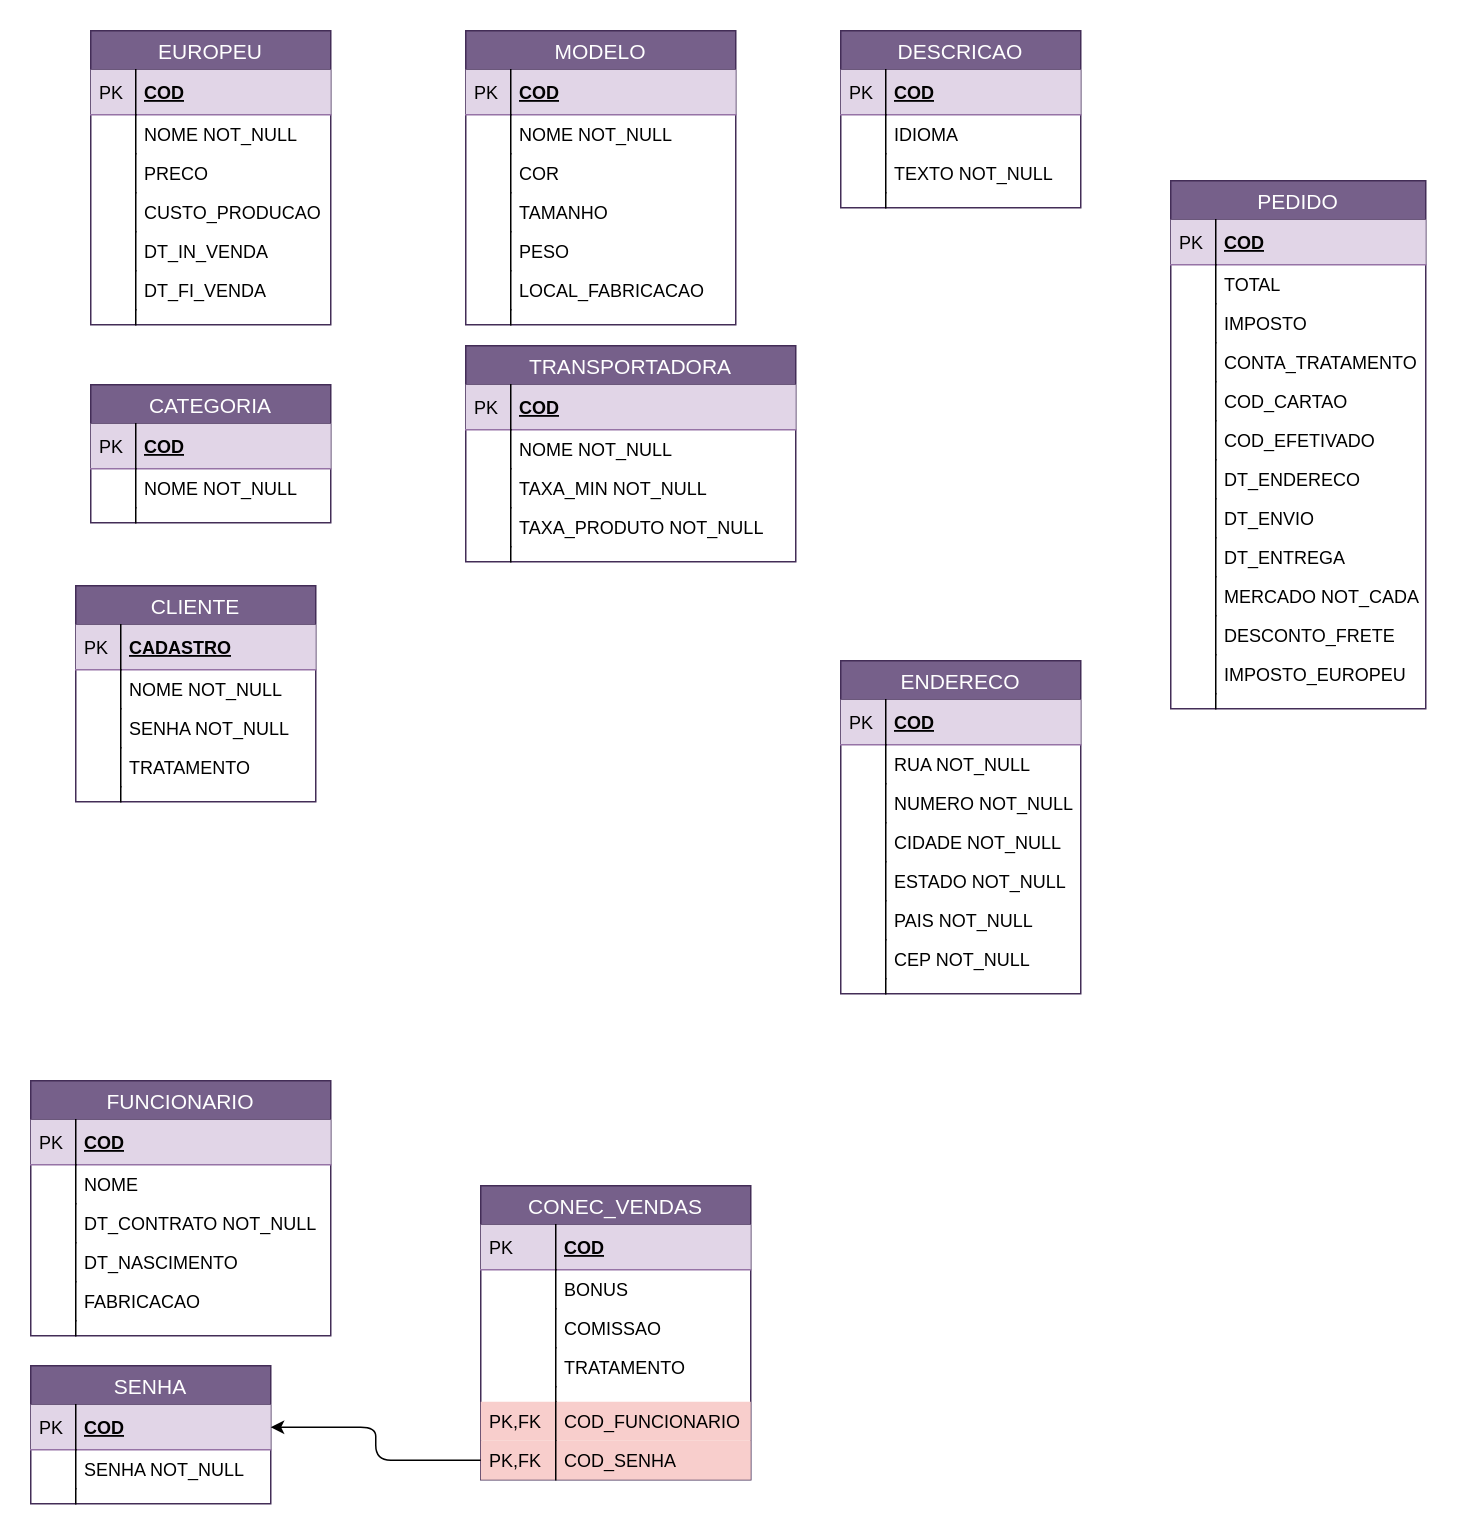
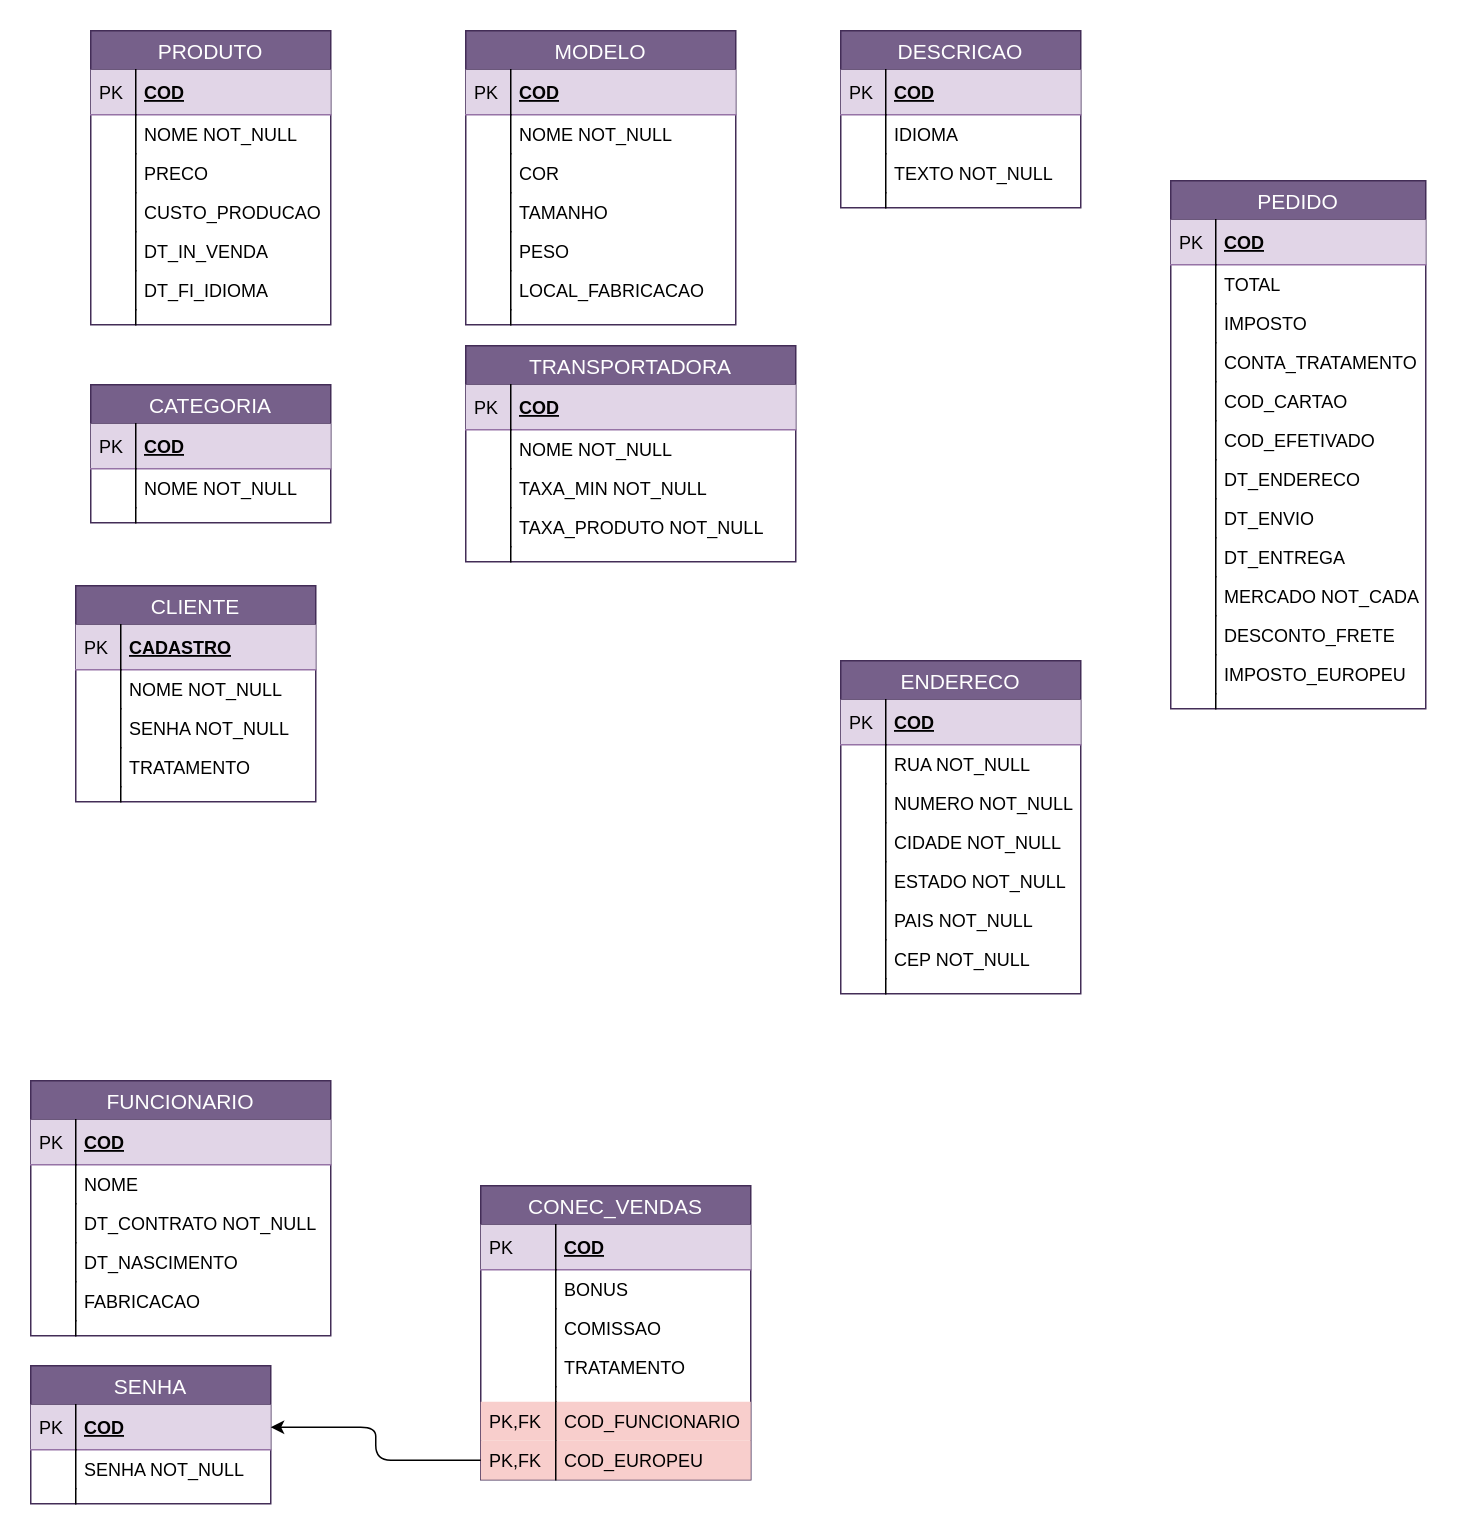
(210, 52) -> (210, 52)
(199, 291) -> (204, 291)
(609, 1461) -> (619, 1461)
